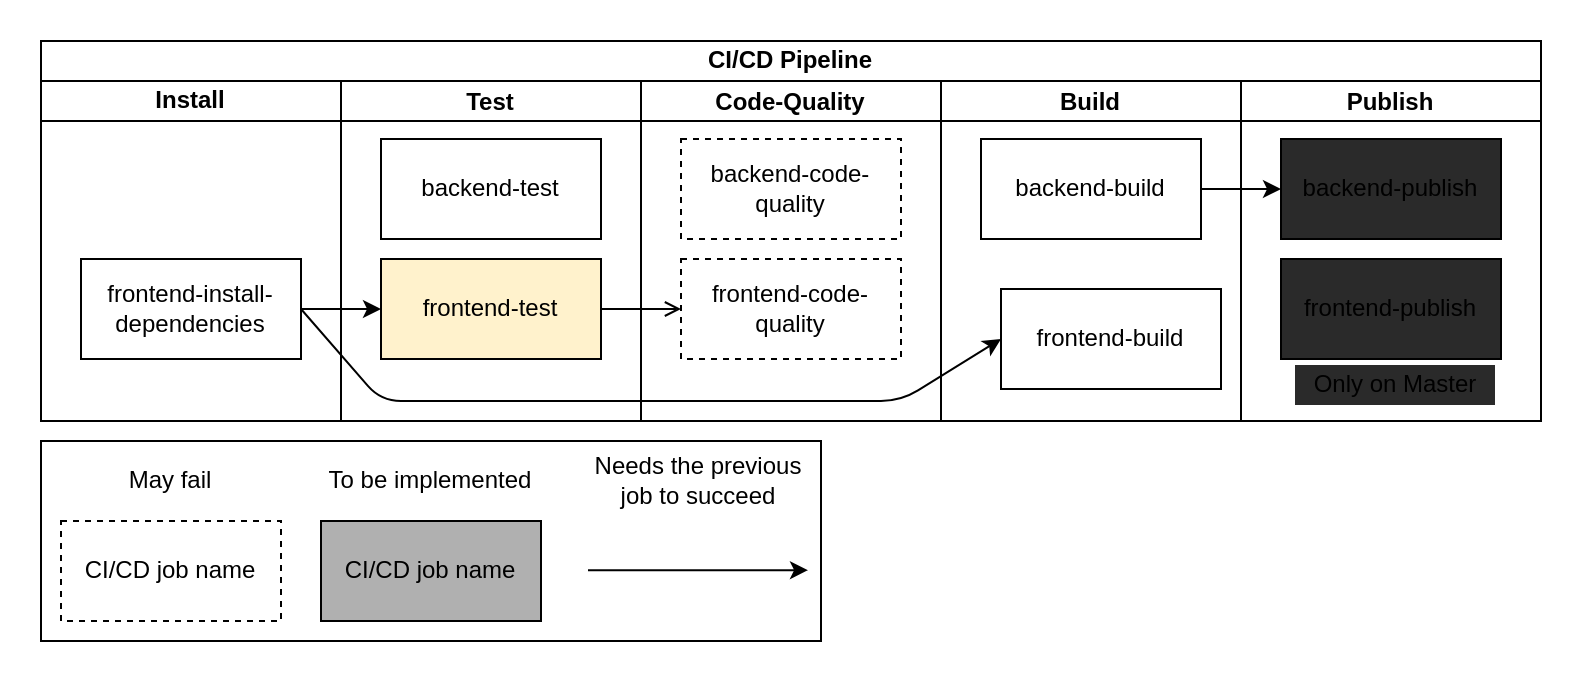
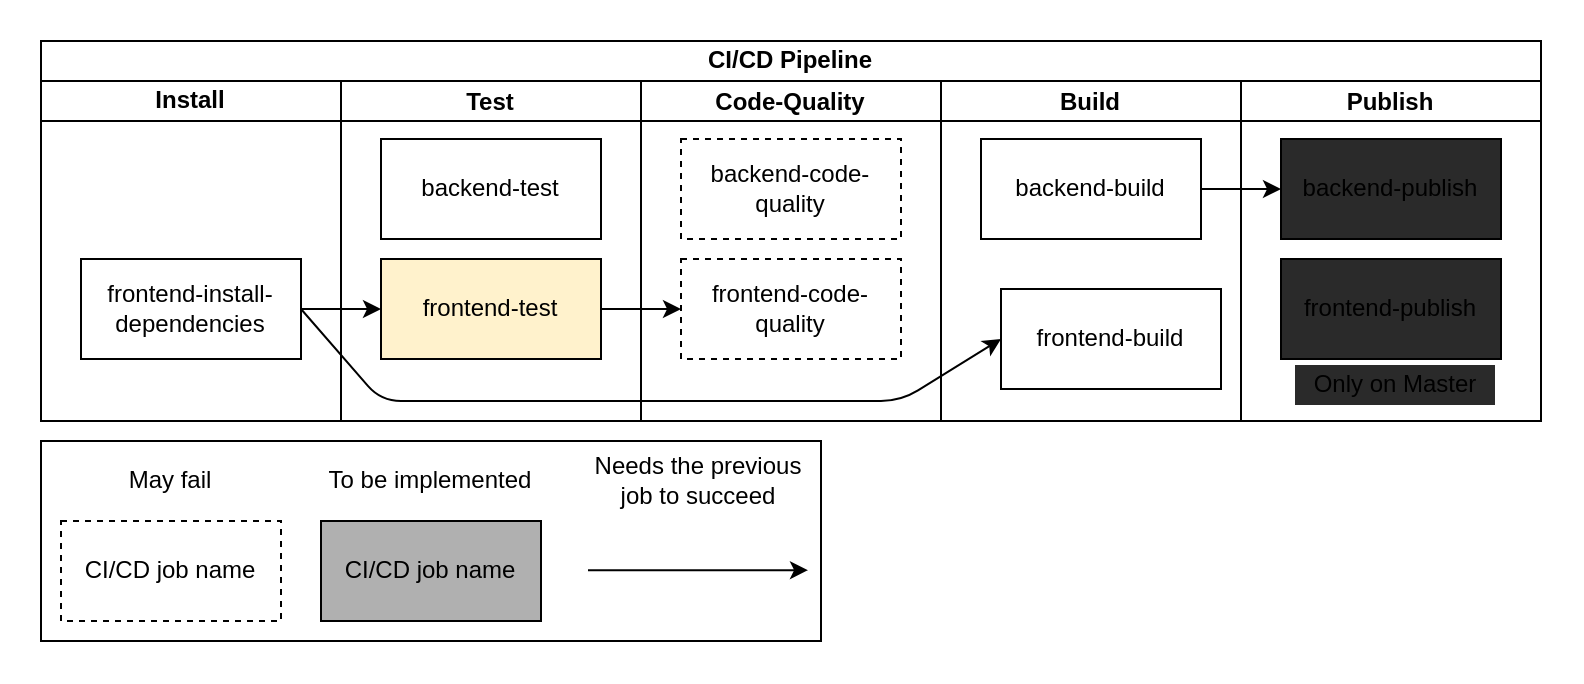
(668, 309) -> (666, 309)
